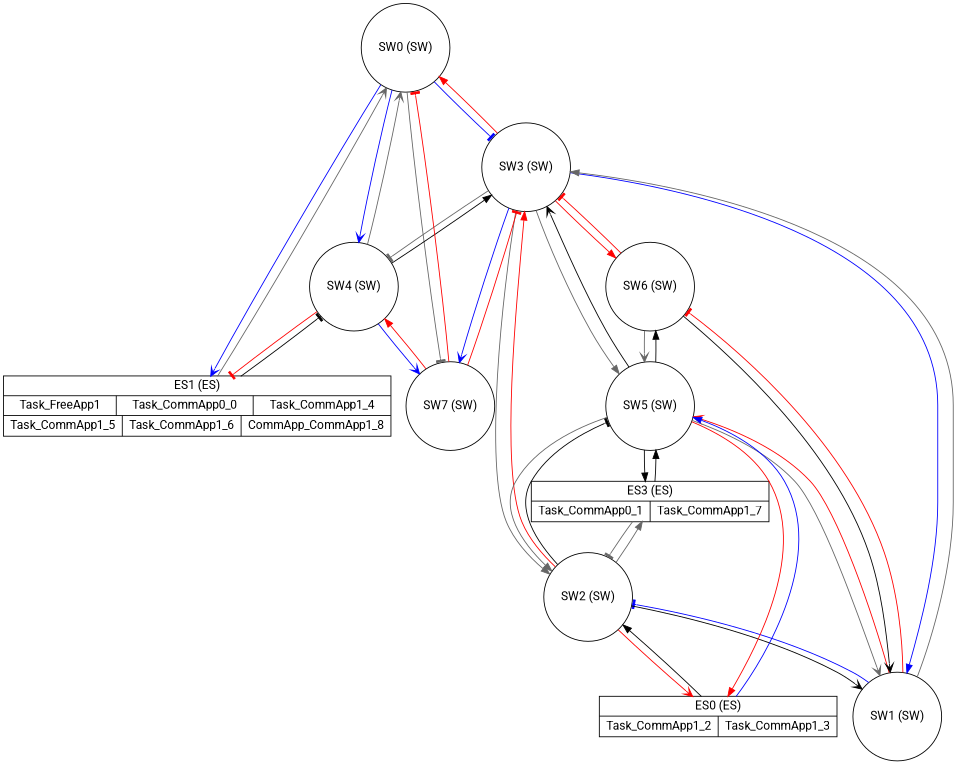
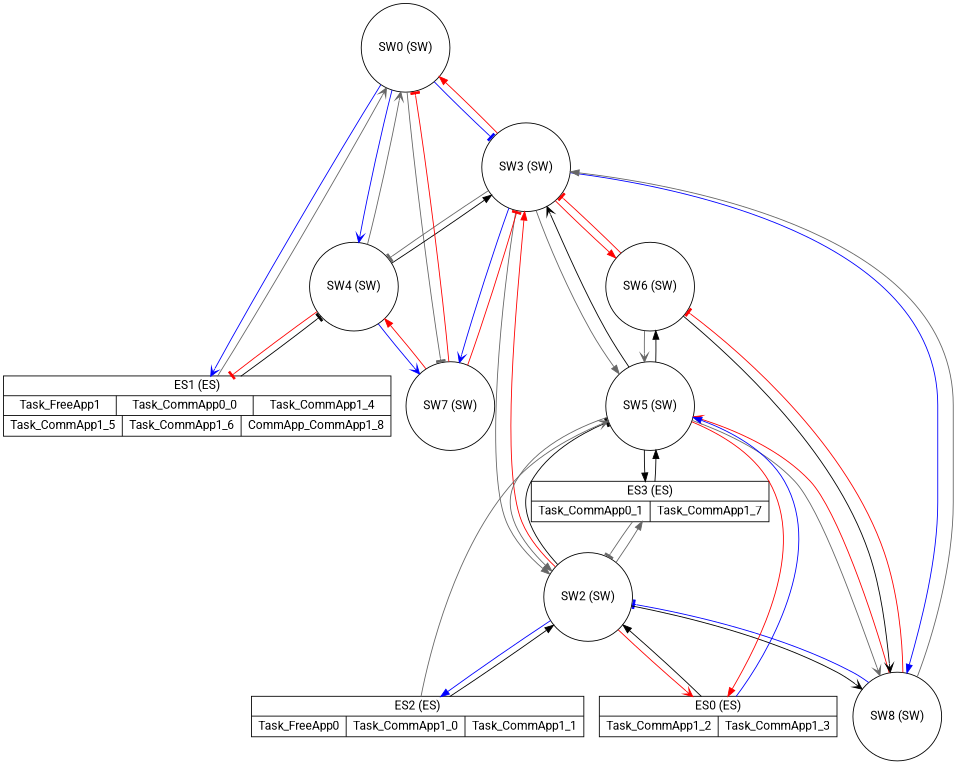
none -> (418, 717)
(897, 717) -> (897, 717)
